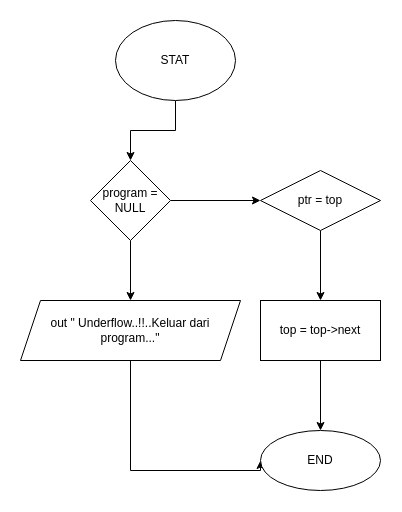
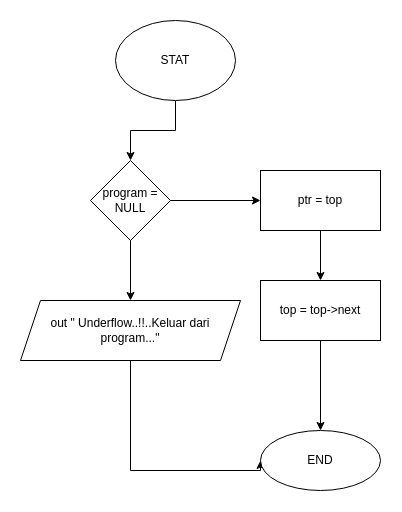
(321, 201) -> (321, 201)
(321, 331) -> (321, 311)
